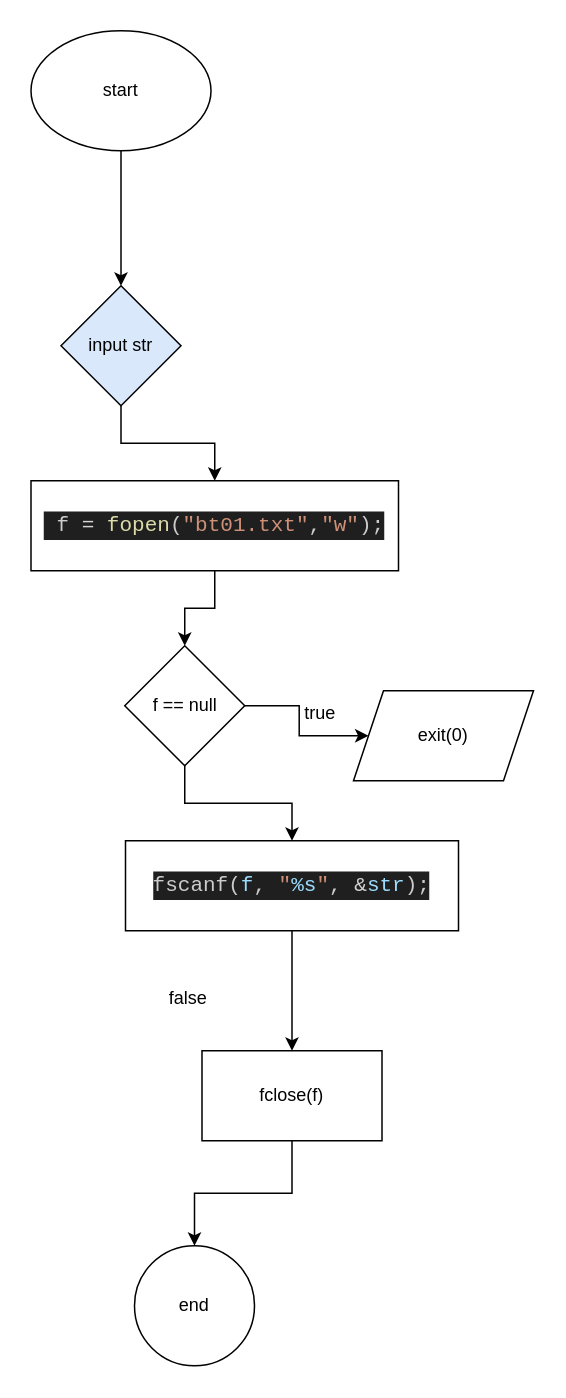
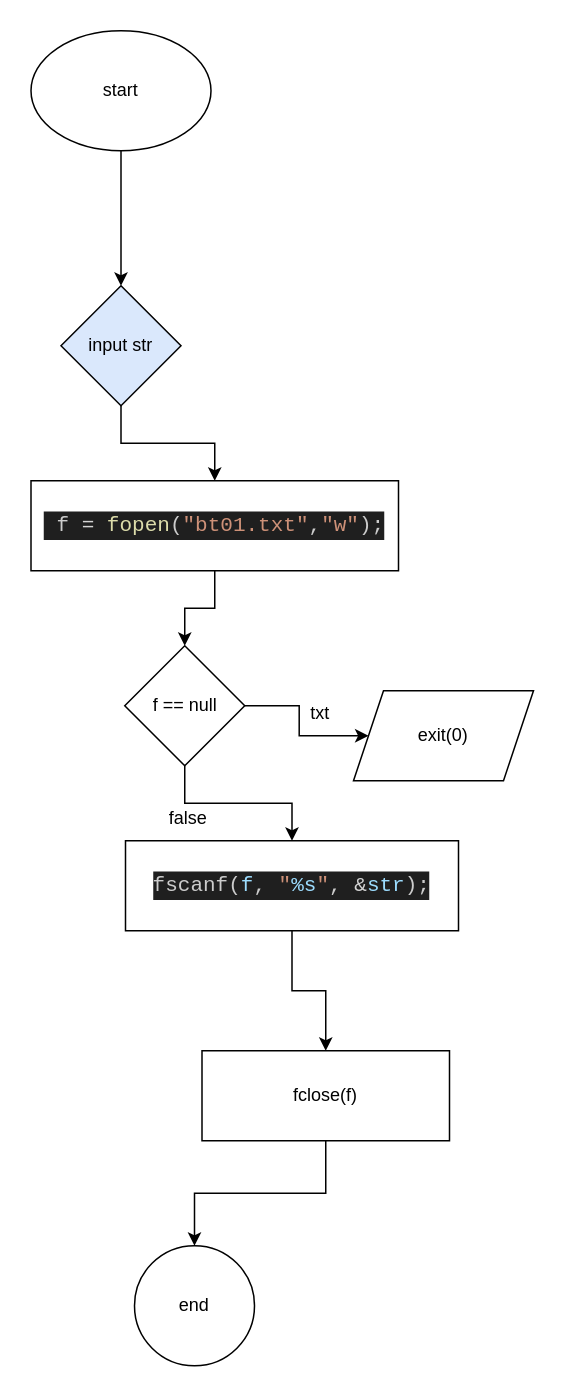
(320, 713) -> (320, 713)
(188, 998) -> (188, 818)
(292, 1096) -> (326, 1096)
